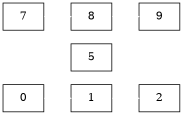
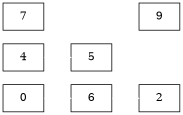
(91, 17) -> none
none -> (23, 57)
(91, 98) -> (91, 98)
